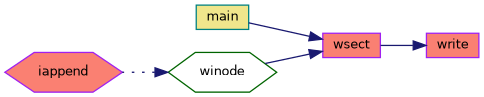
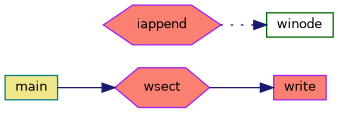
(352, 45) -> (162, 88)
(287, 59) -> none
(222, 72) -> (300, 25)
